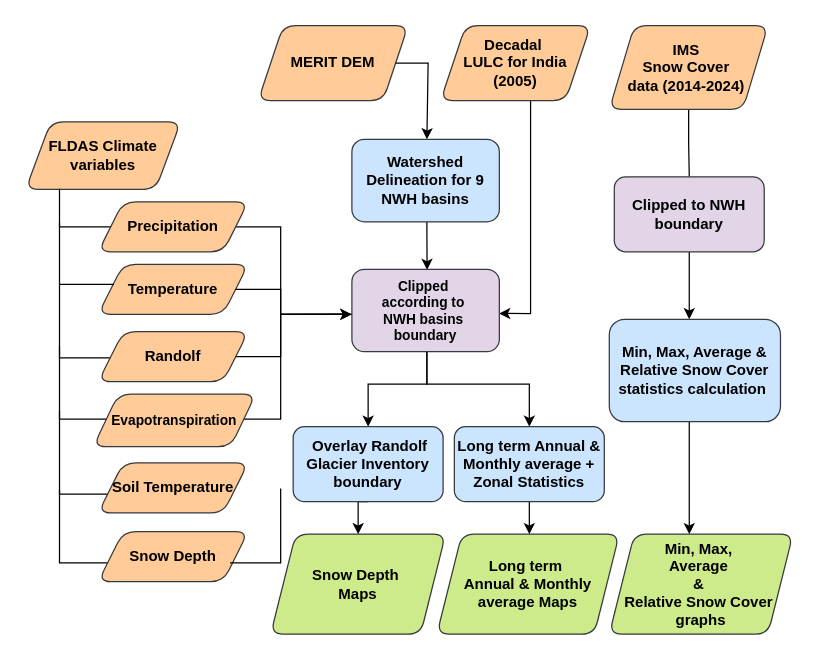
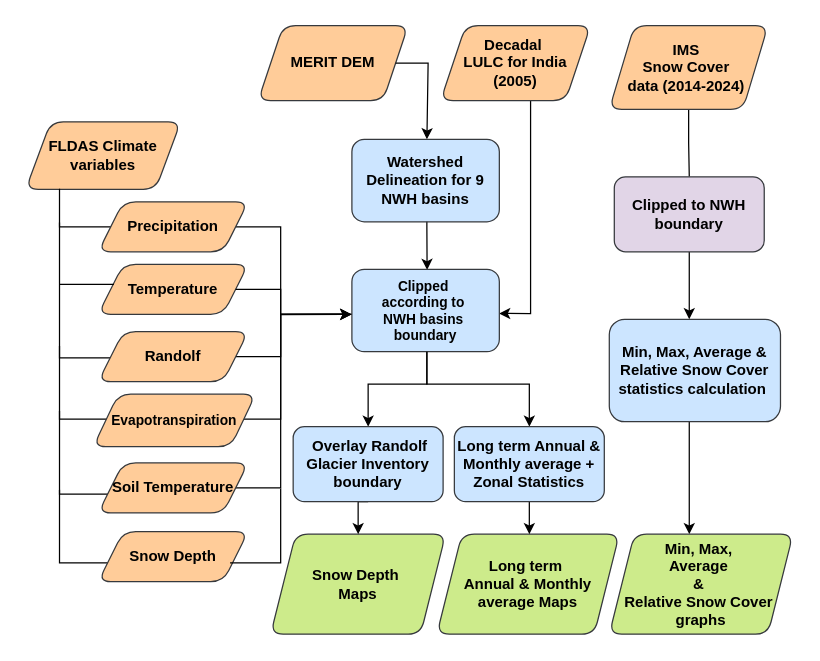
(426, 311) -> (426, 311)
none -> (281, 454)
